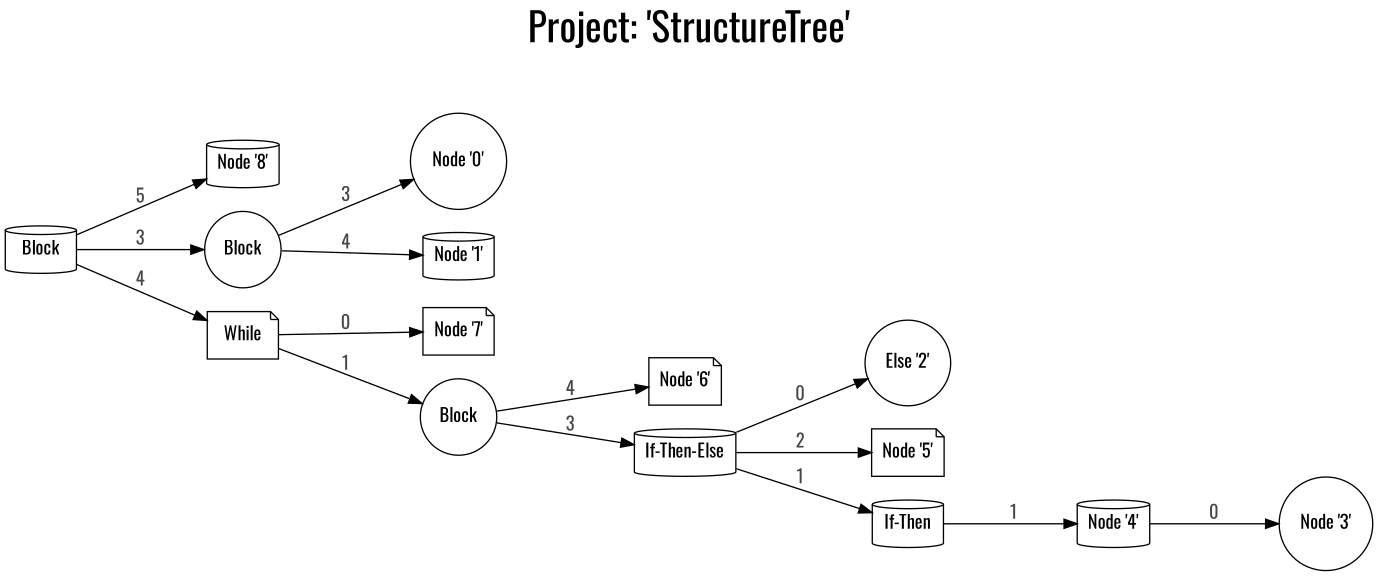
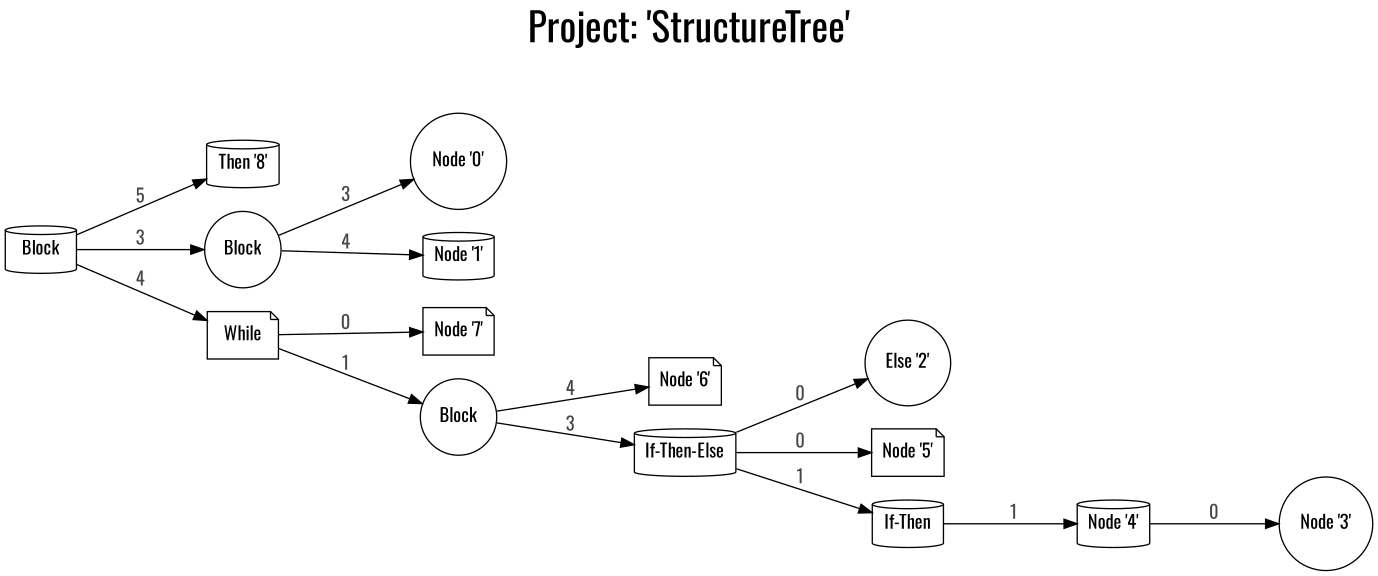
(243, 164) -> (243, 164)
(800, 443) -> (800, 443)
